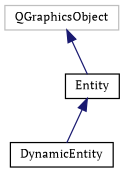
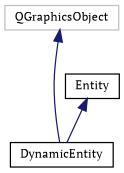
(80, 58) -> (54, 92)
